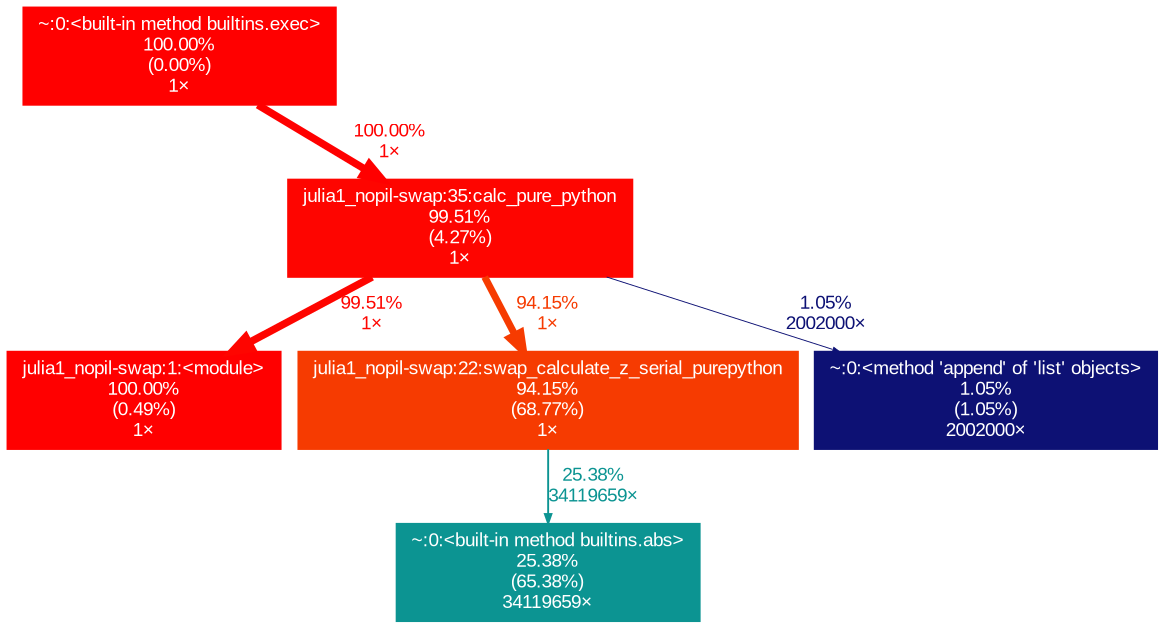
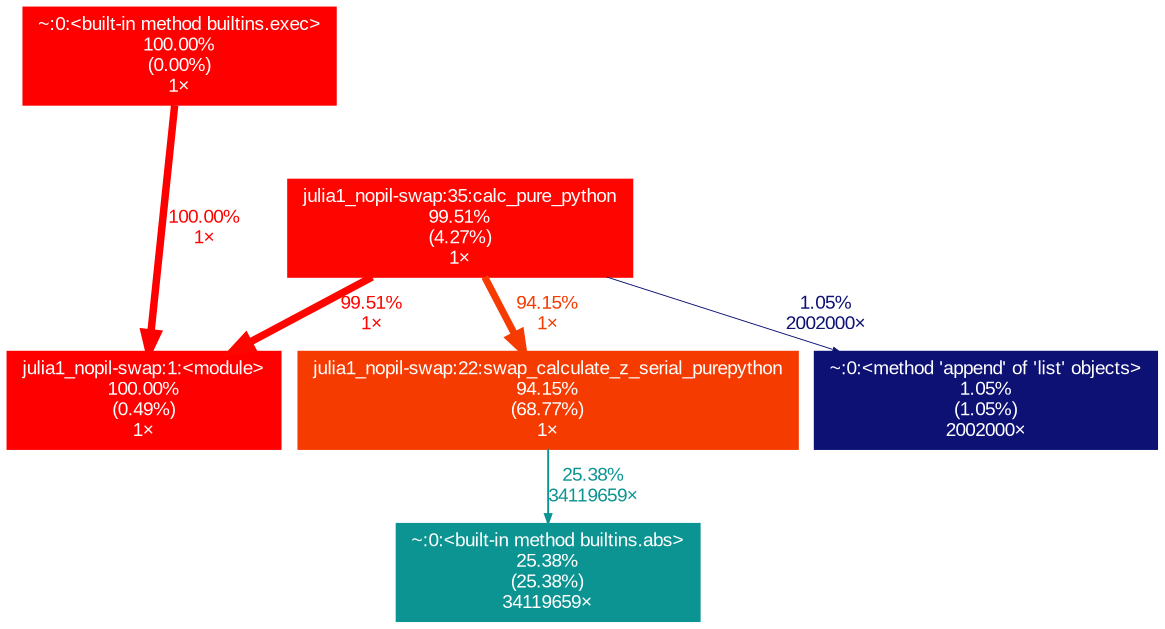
(312, 137) -> (163, 219)
(548, 572) -> (548, 572)
